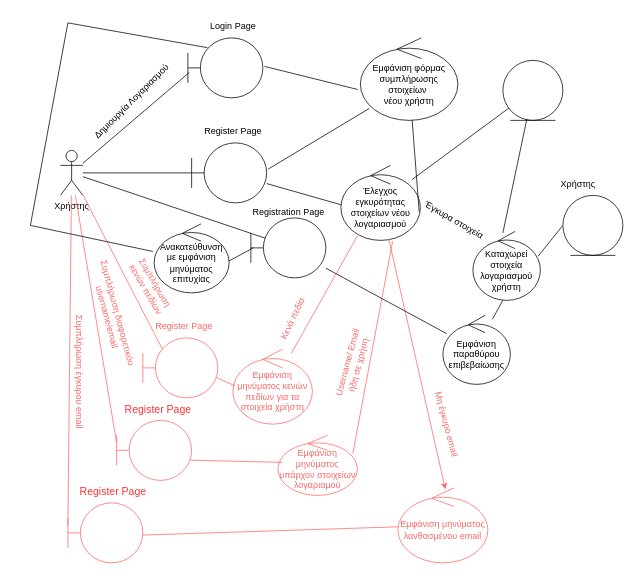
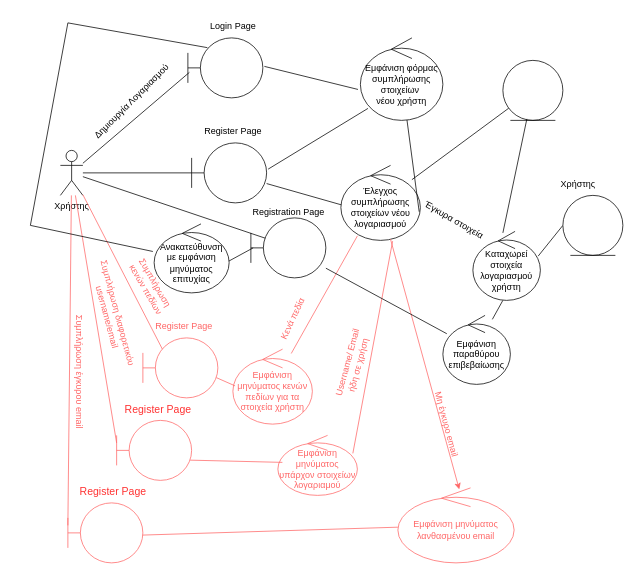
(409, 79) -> (402, 79)
(381, 207) -> (381, 207)
(443, 525) -> (456, 525)
